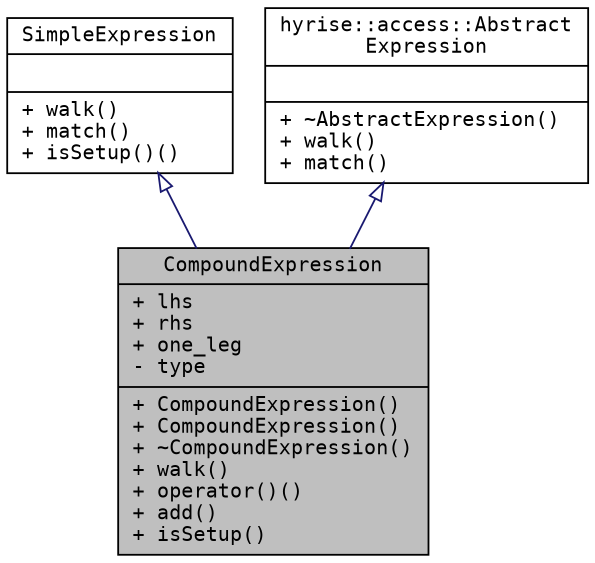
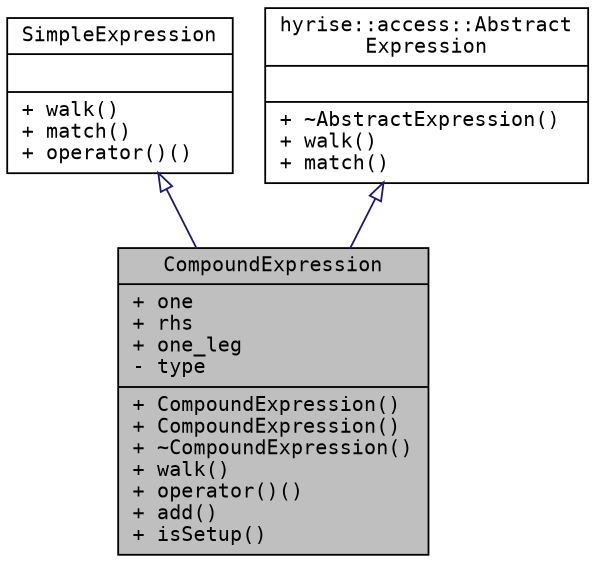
(101, 153) -> (107, 153)
(163, 302) -> (163, 302)
